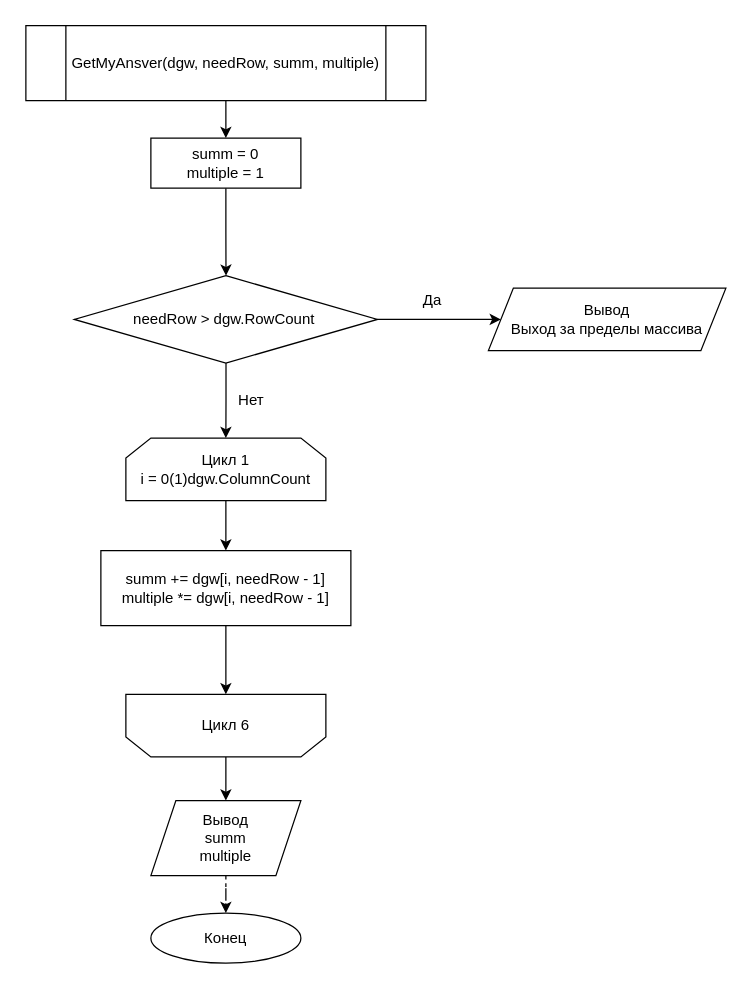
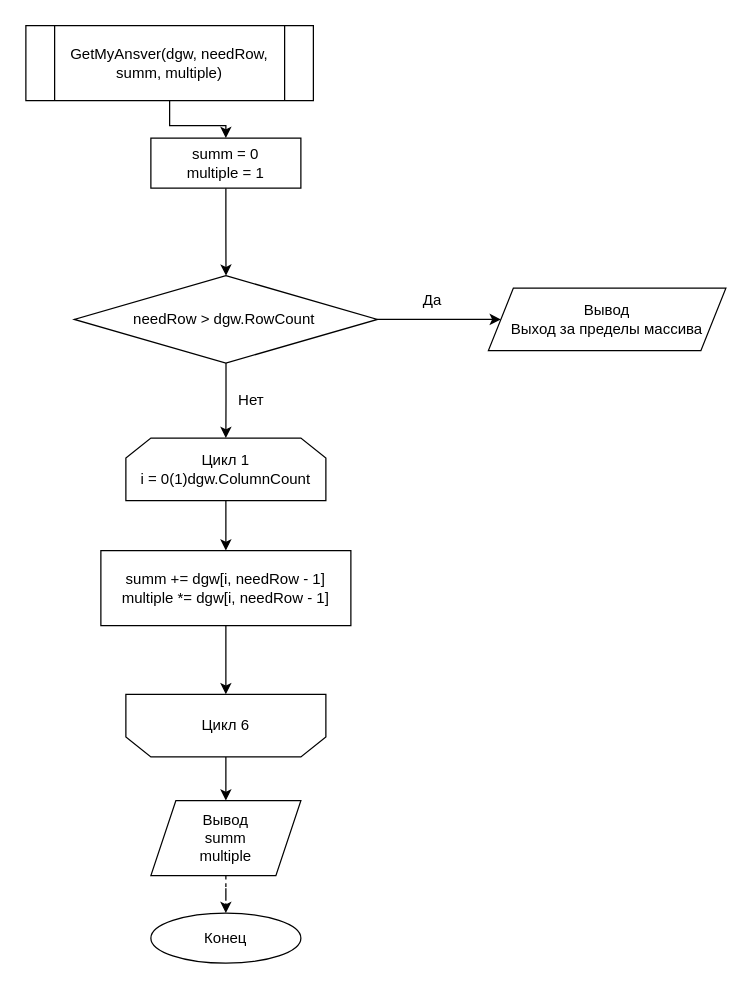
(226, 63) -> (169, 63)
